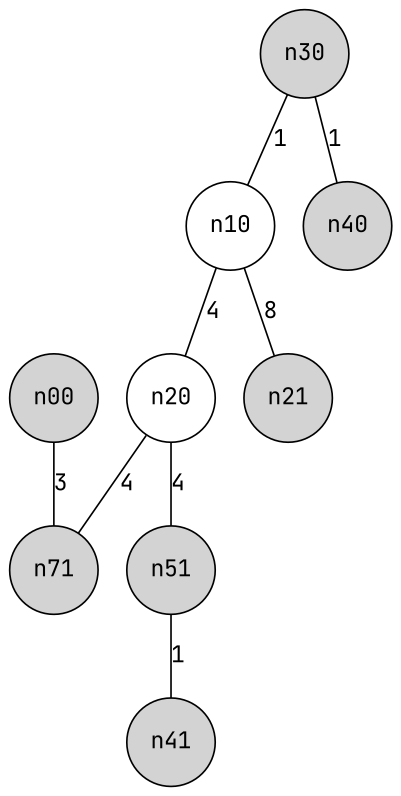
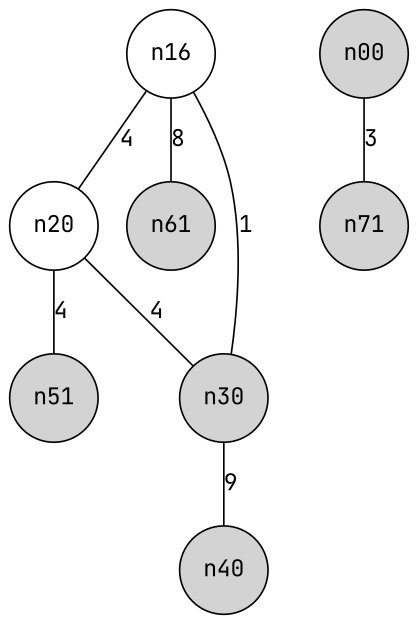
(335, 140) -> (231, 484)
(230, 226) -> (171, 54)
(288, 398) -> (171, 226)
(112, 484) -> (139, 312)
(171, 742) -> none
